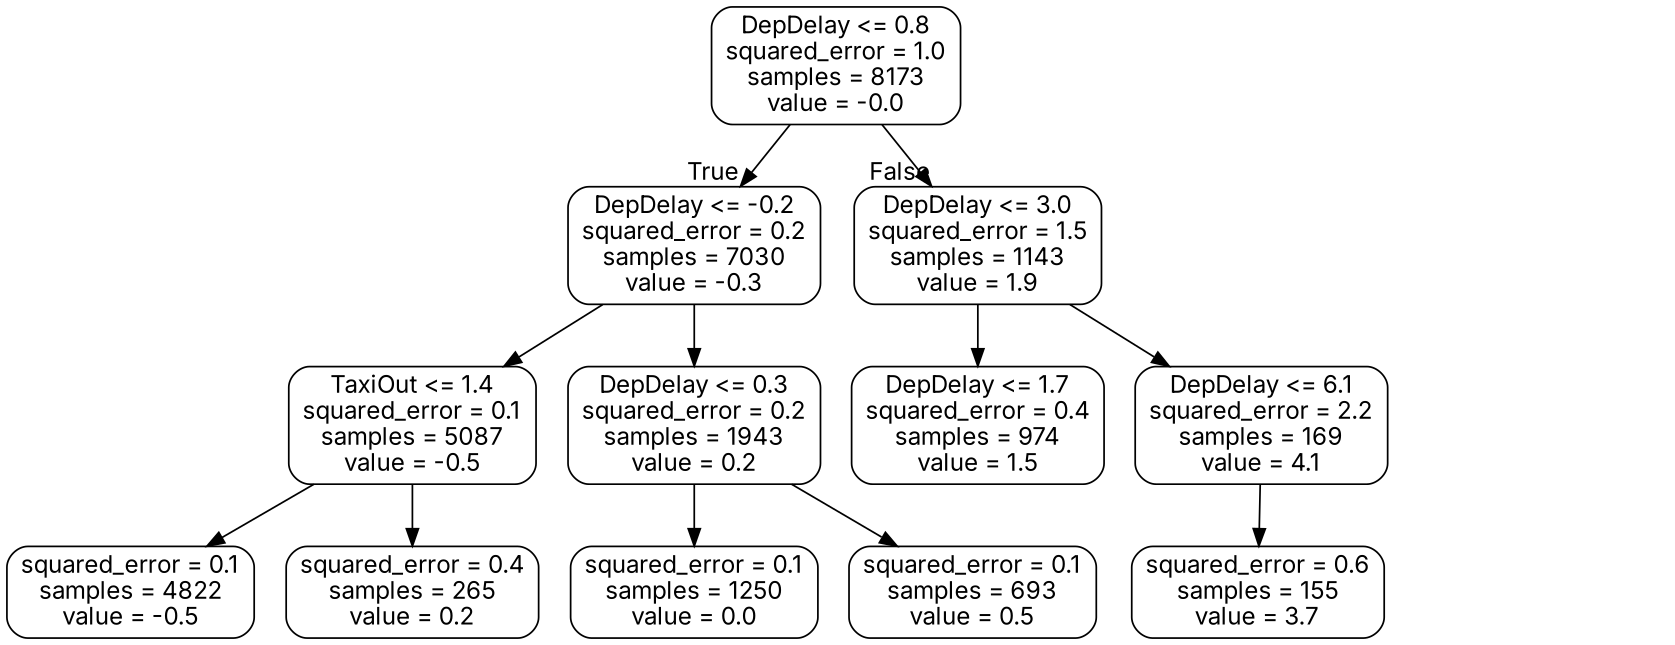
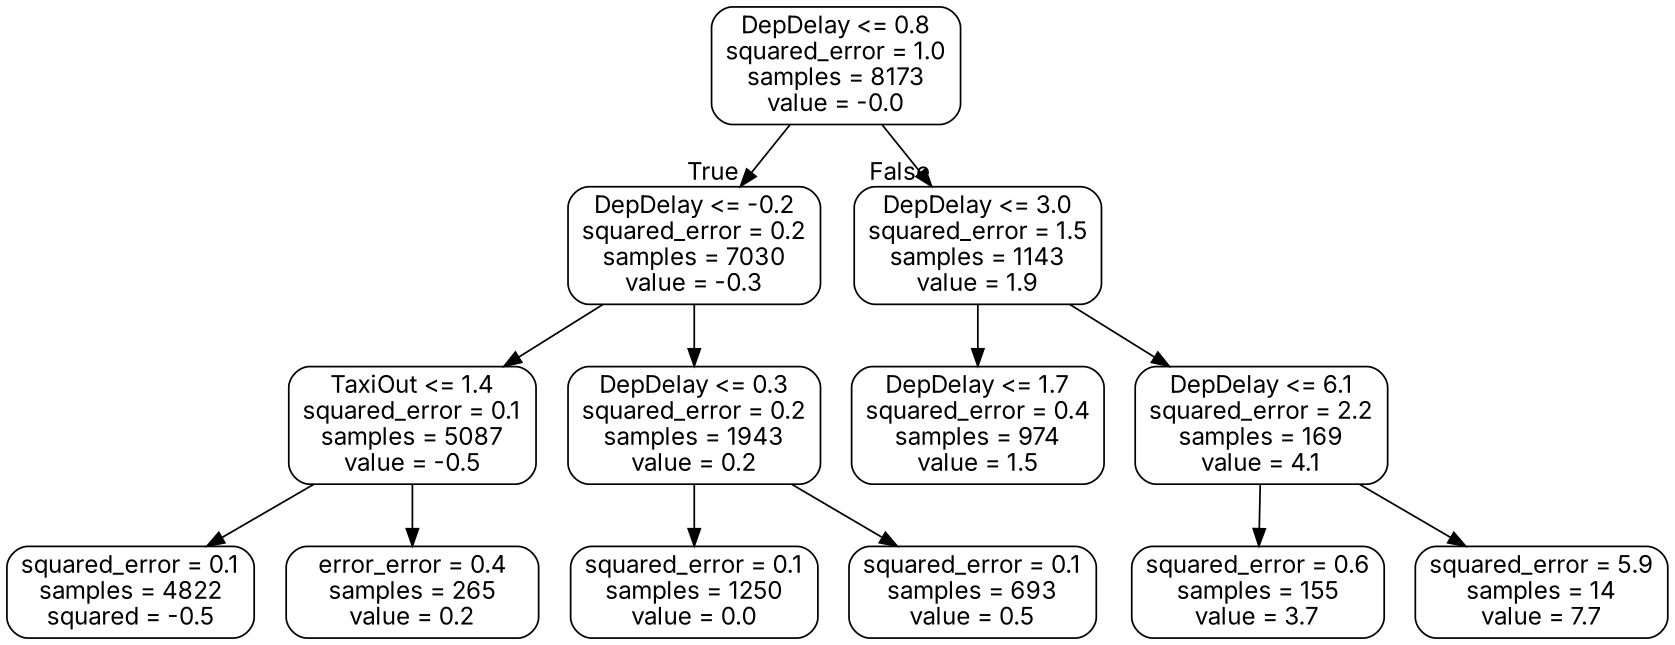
(131, 592) -> (131, 592)
(412, 592) -> (412, 592)
none -> (1542, 592)
